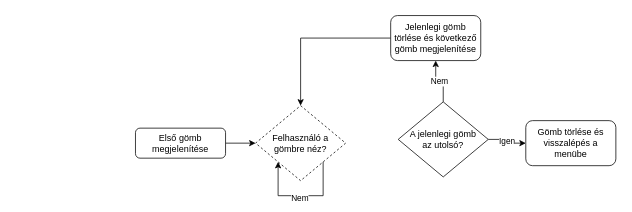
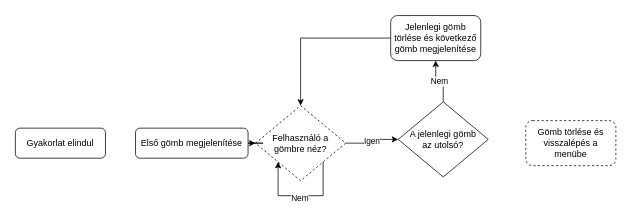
none -> (376, 139)
(506, 139) -> none
none -> (60, 143)
(180, 143) -> (192, 143)
(570, 143) -> (570, 143)
